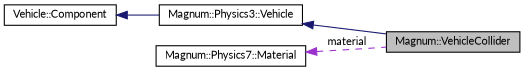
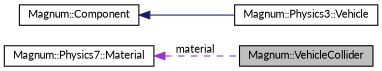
(60, 15) -> (79, 15)
(350, 29) -> none
